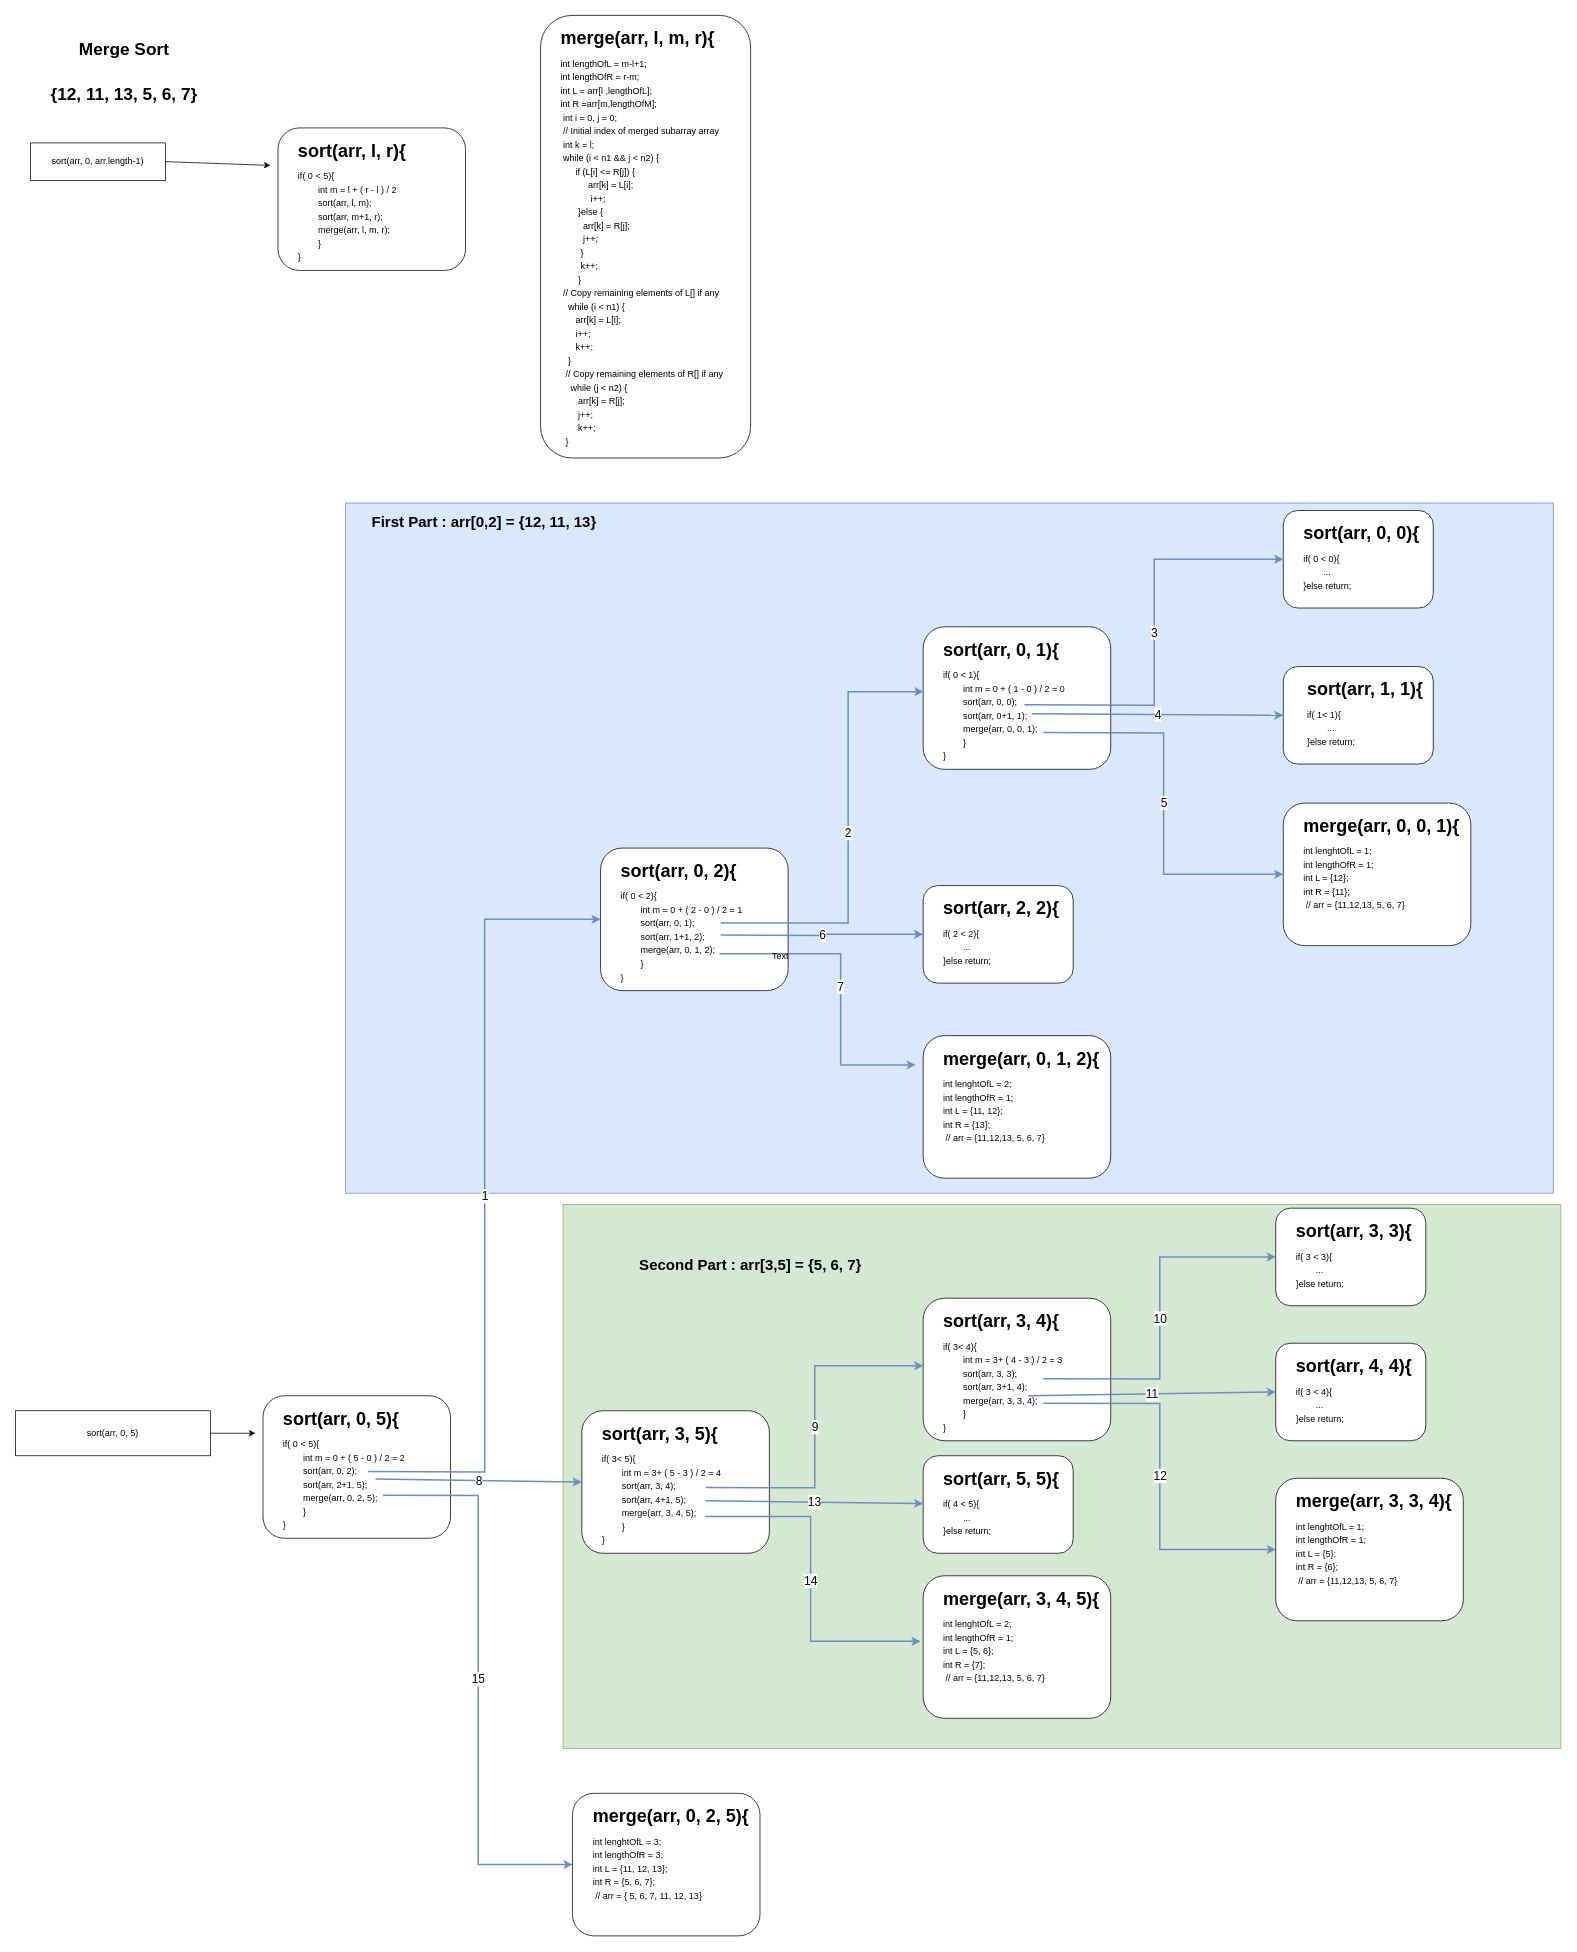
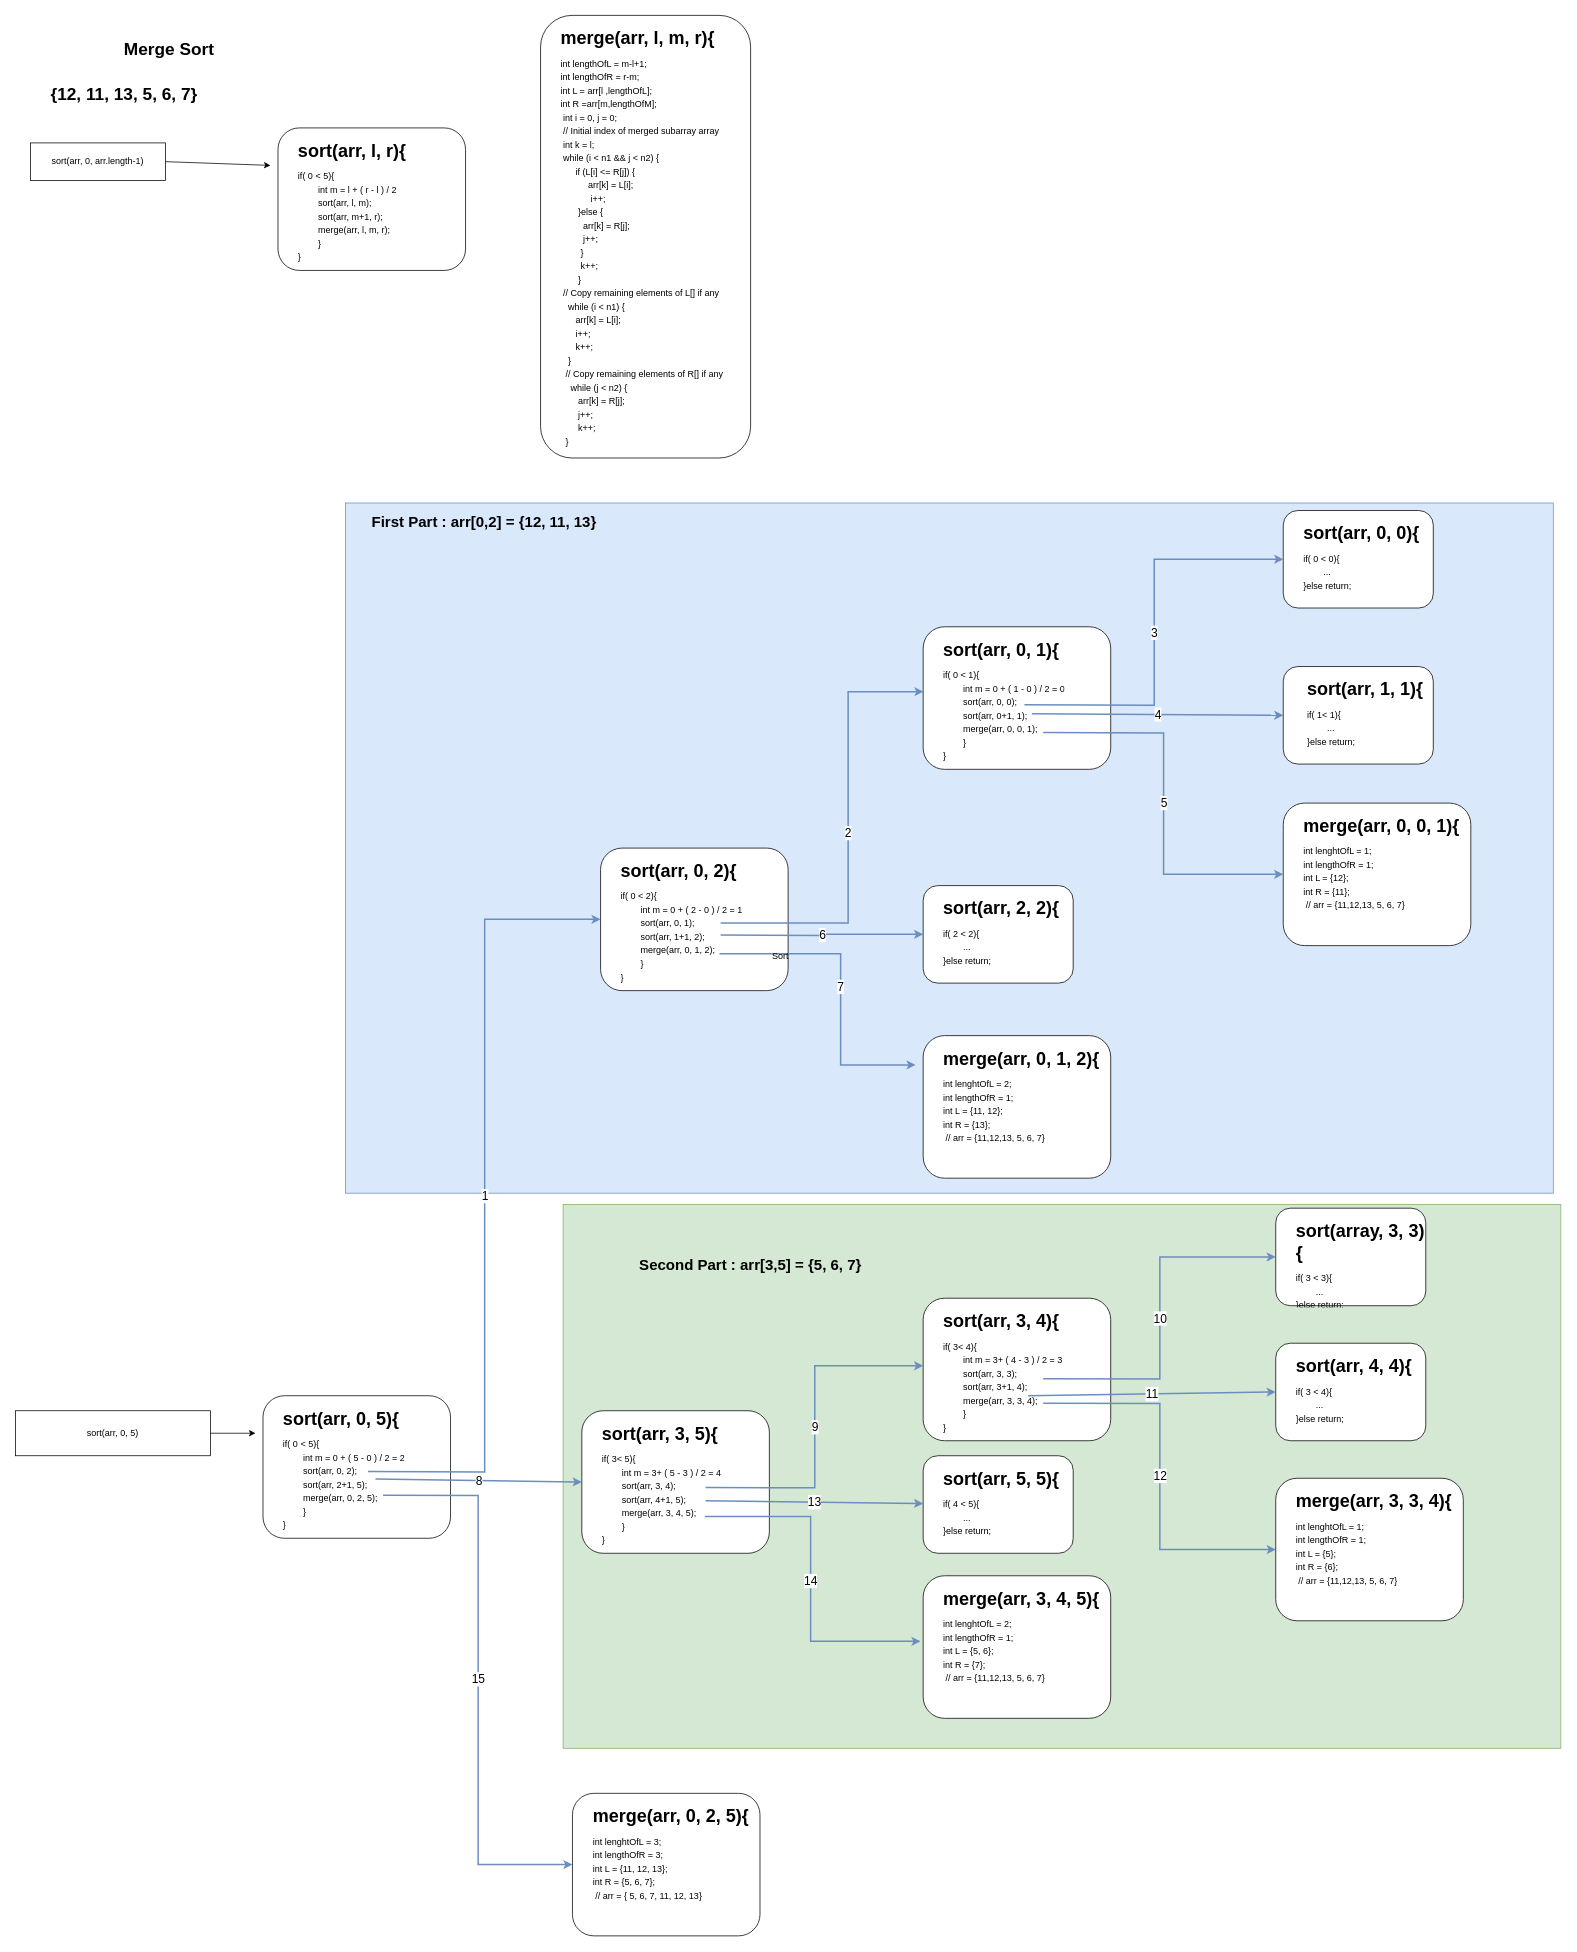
(124, 49) -> (169, 49)
(780, 957) -> (780, 957)
(1331, 1242) -> (1336, 1242)
